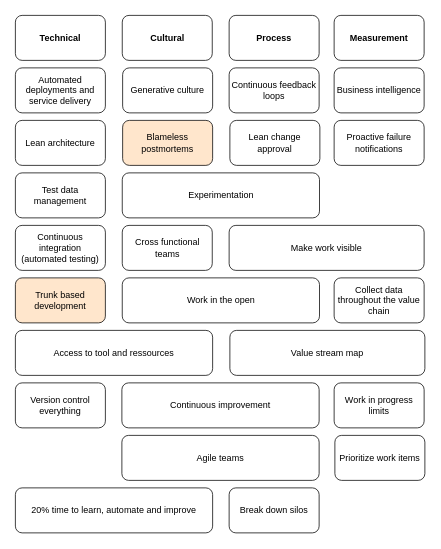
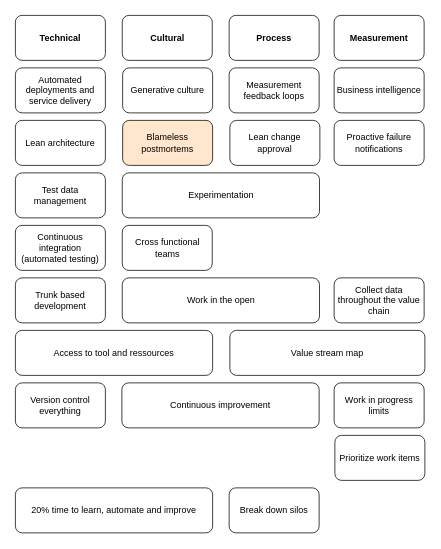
(274, 90) -> (274, 90)
(327, 248) -> none
(60, 300) -> (60, 300)
(221, 458) -> none
